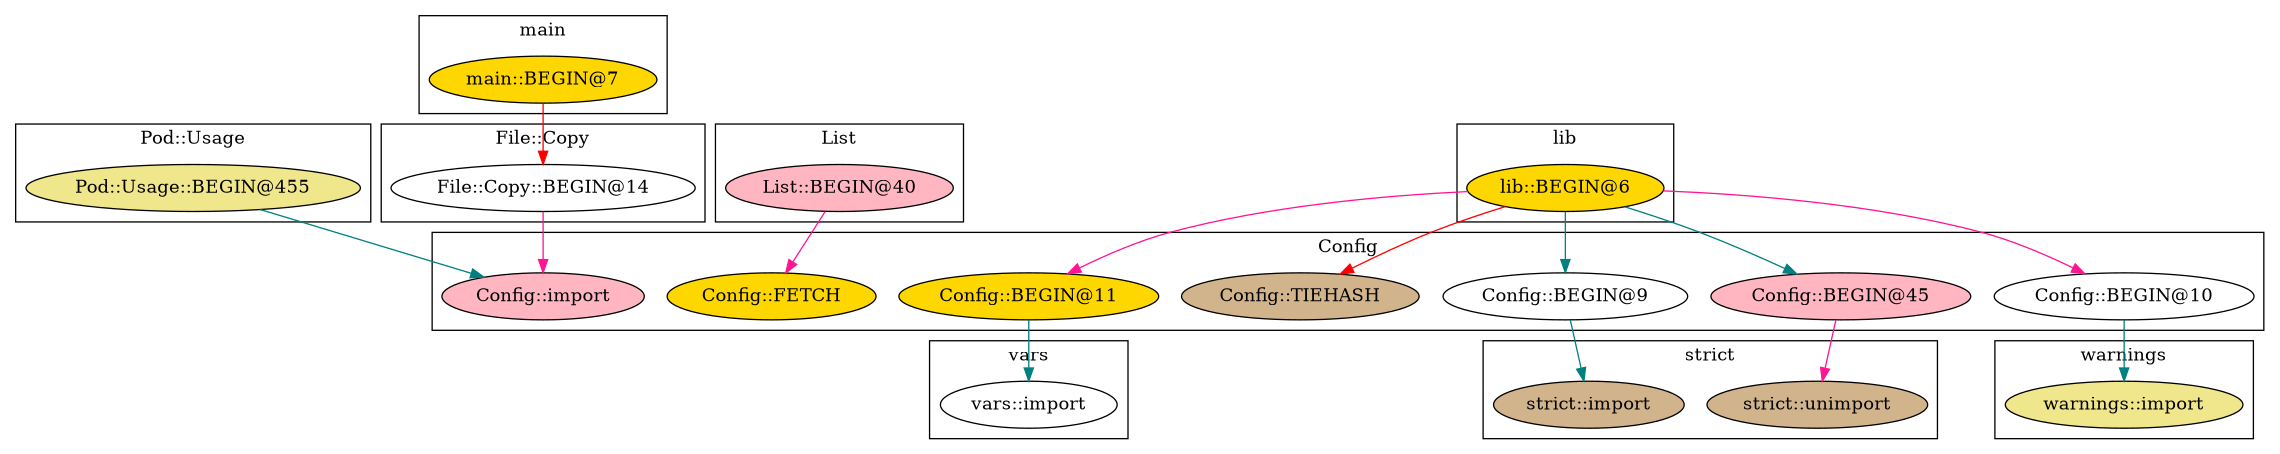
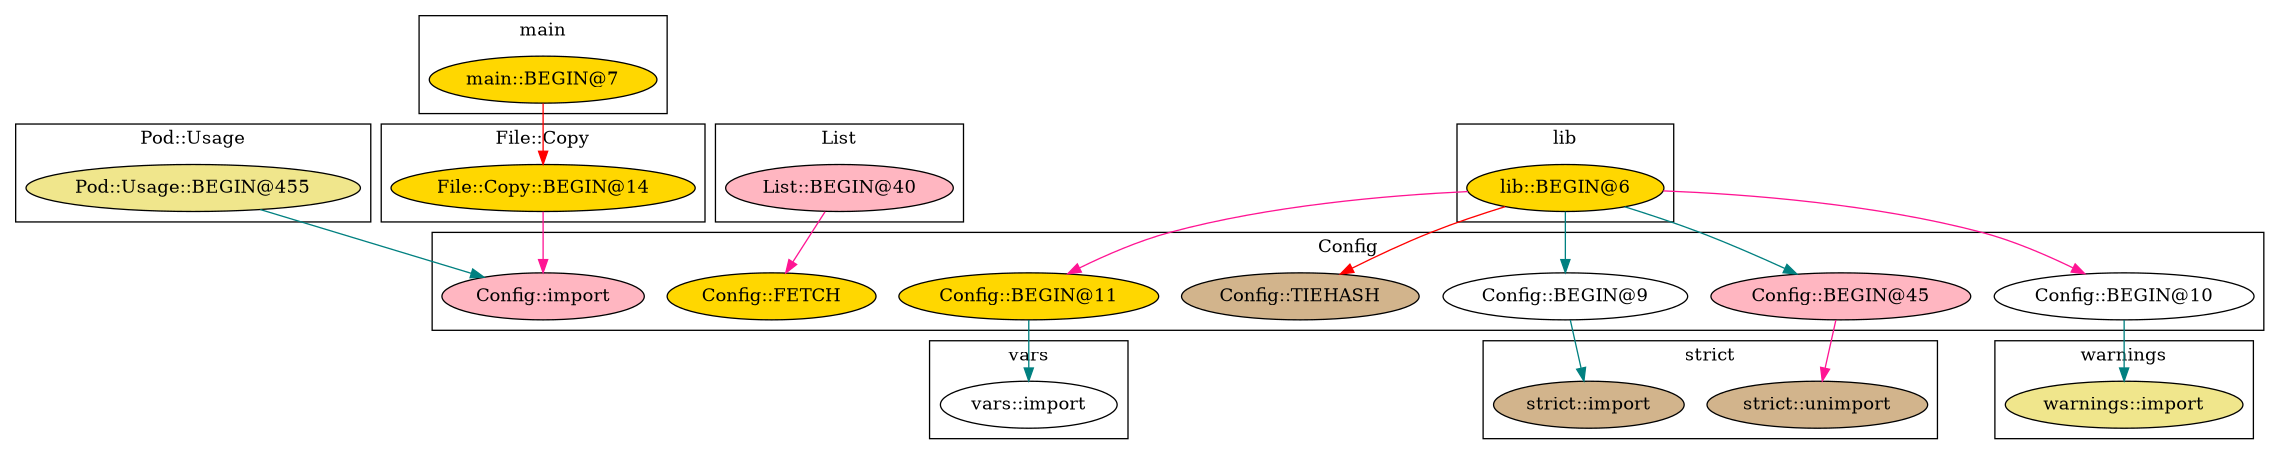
(543, 188) -> (543, 188)
